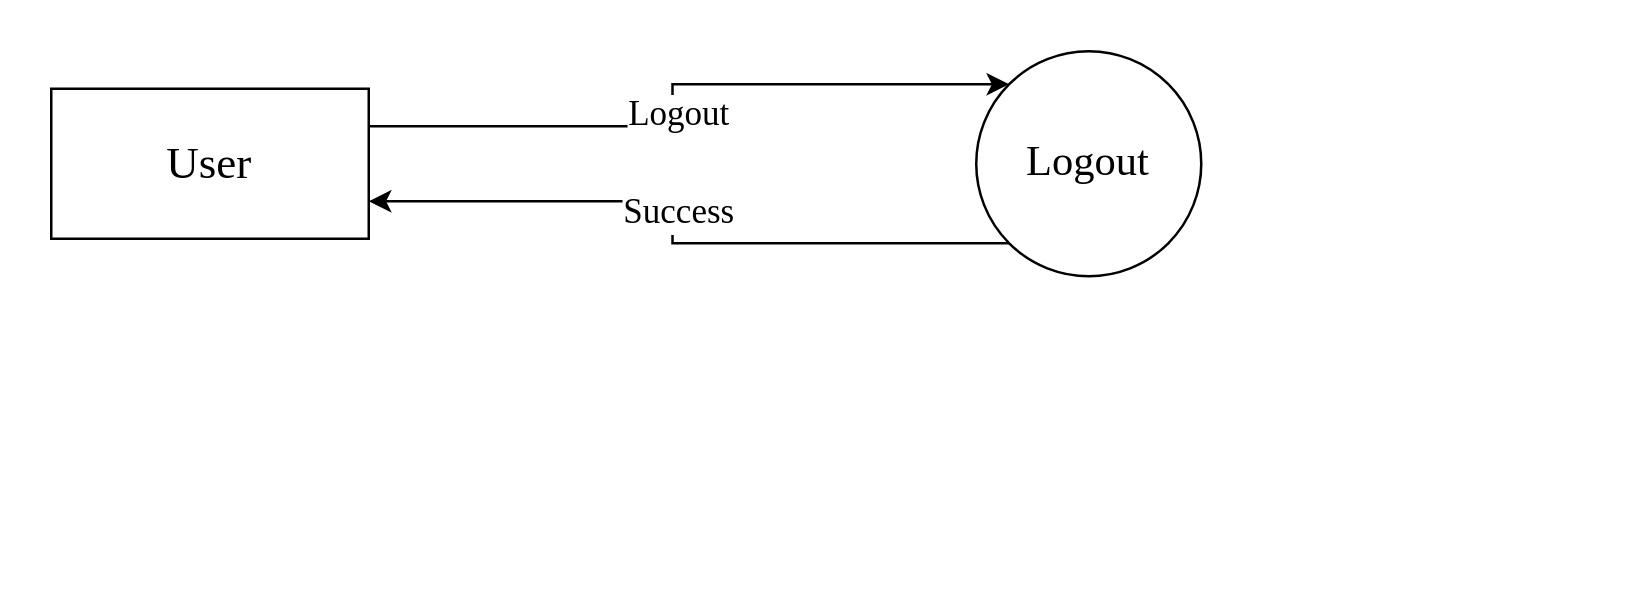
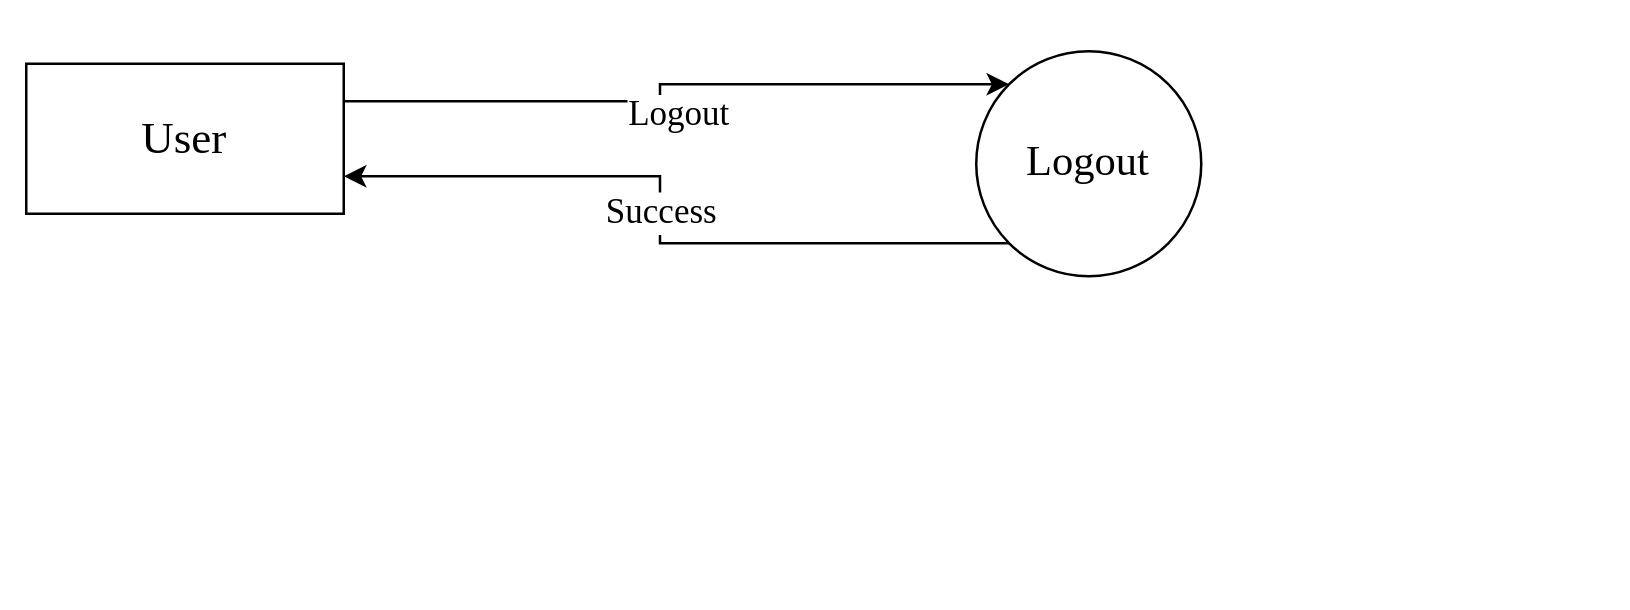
(210, 164) -> (185, 139)
